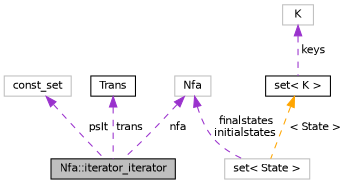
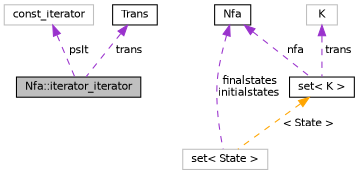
(312, 50) -> (337, 50)
(38, 86) -> (49, 15)
(193, 86) -> (233, 15)
(151, 132) -> (282, 54)
